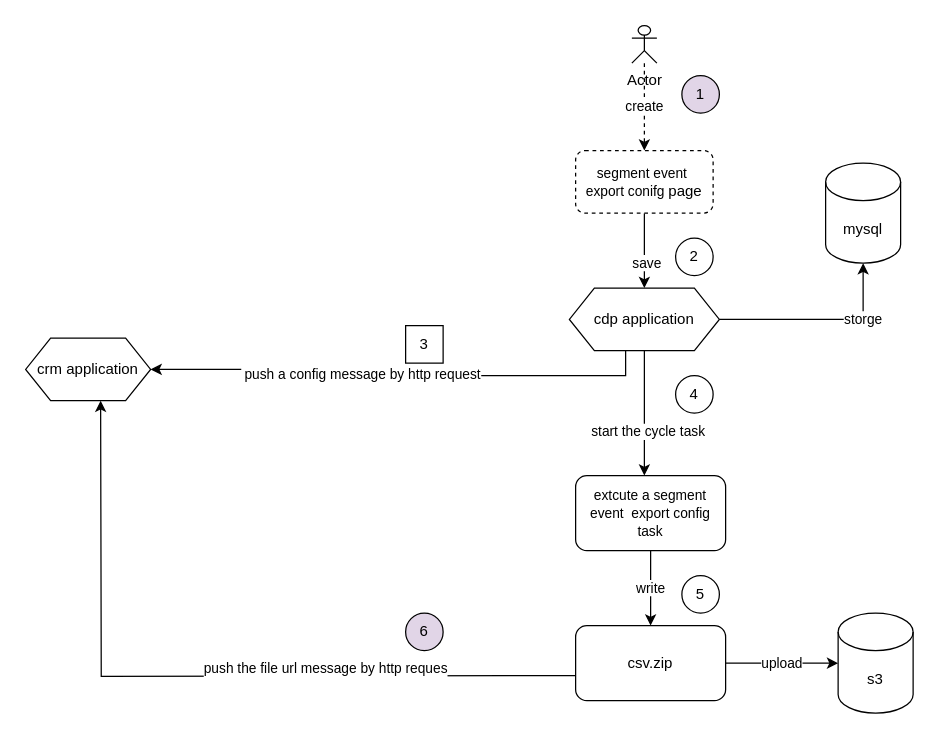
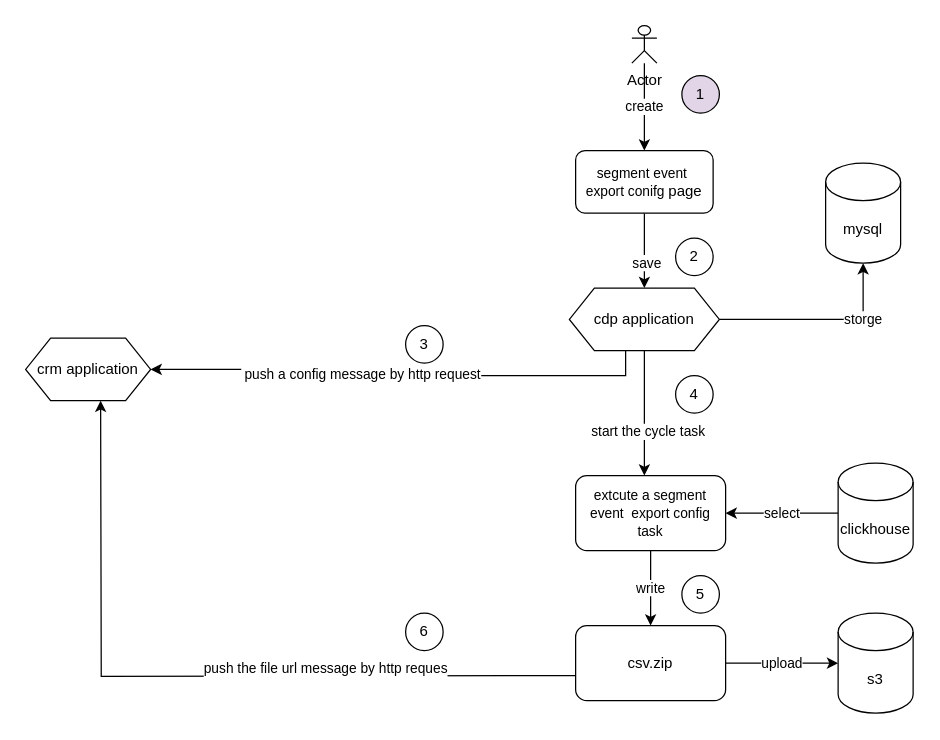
(644, 82) -> (644, 82)
(644, 182) -> (644, 182)
(424, 344) -> (424, 344)
none -> (786, 513)
none -> (876, 513)
(424, 632) -> (424, 632)
